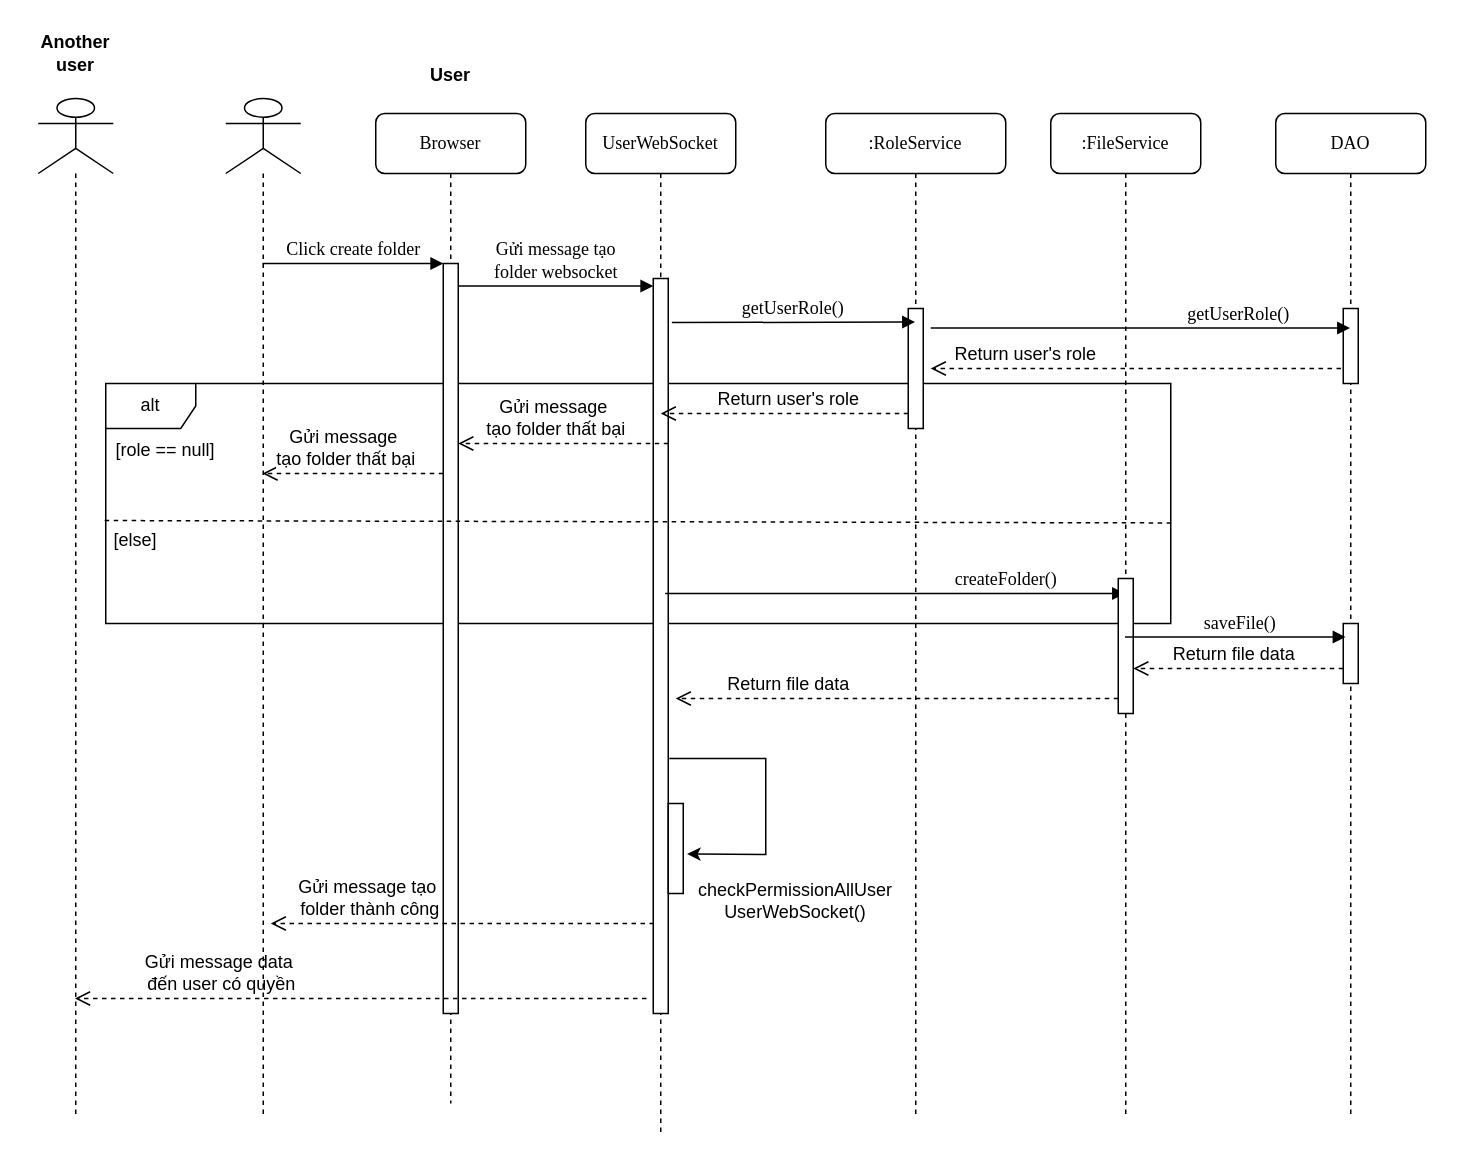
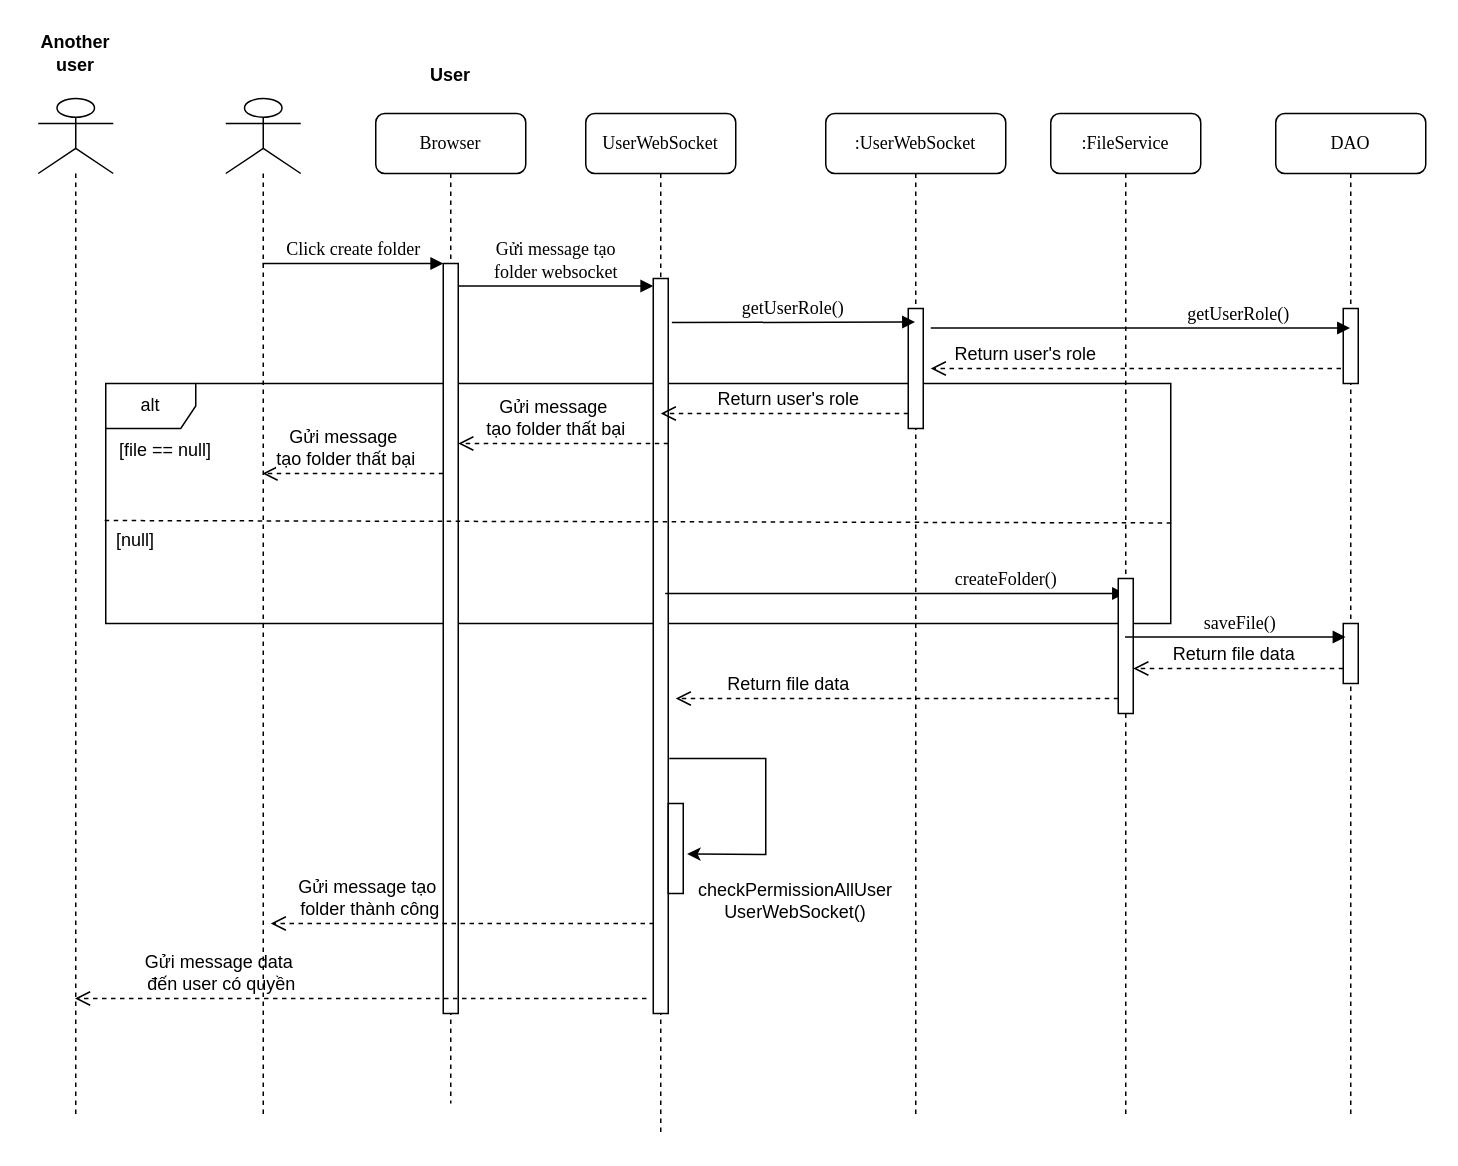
(916, 143) -> (916, 143)
(166, 451) -> (166, 451)
(136, 541) -> (136, 541)
